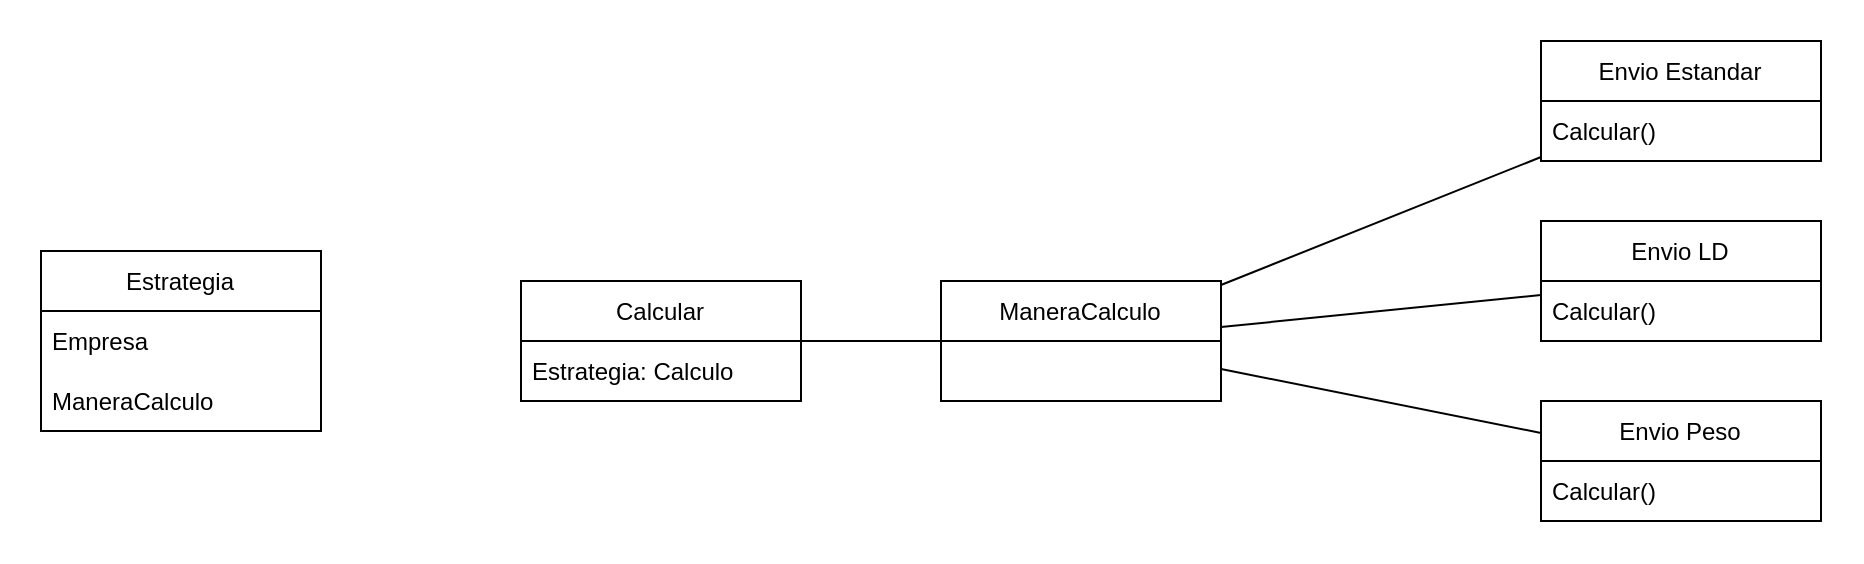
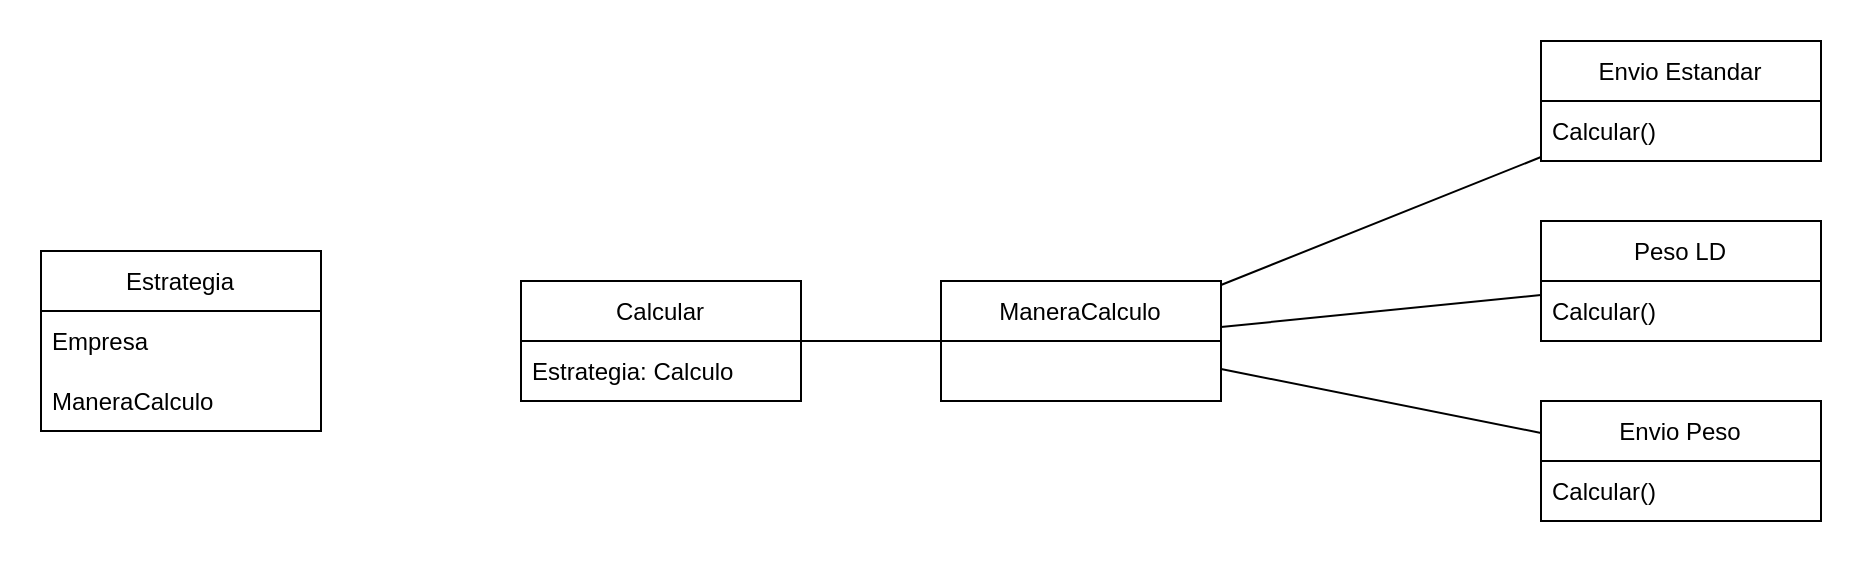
(1680, 252) -> (1680, 252)
